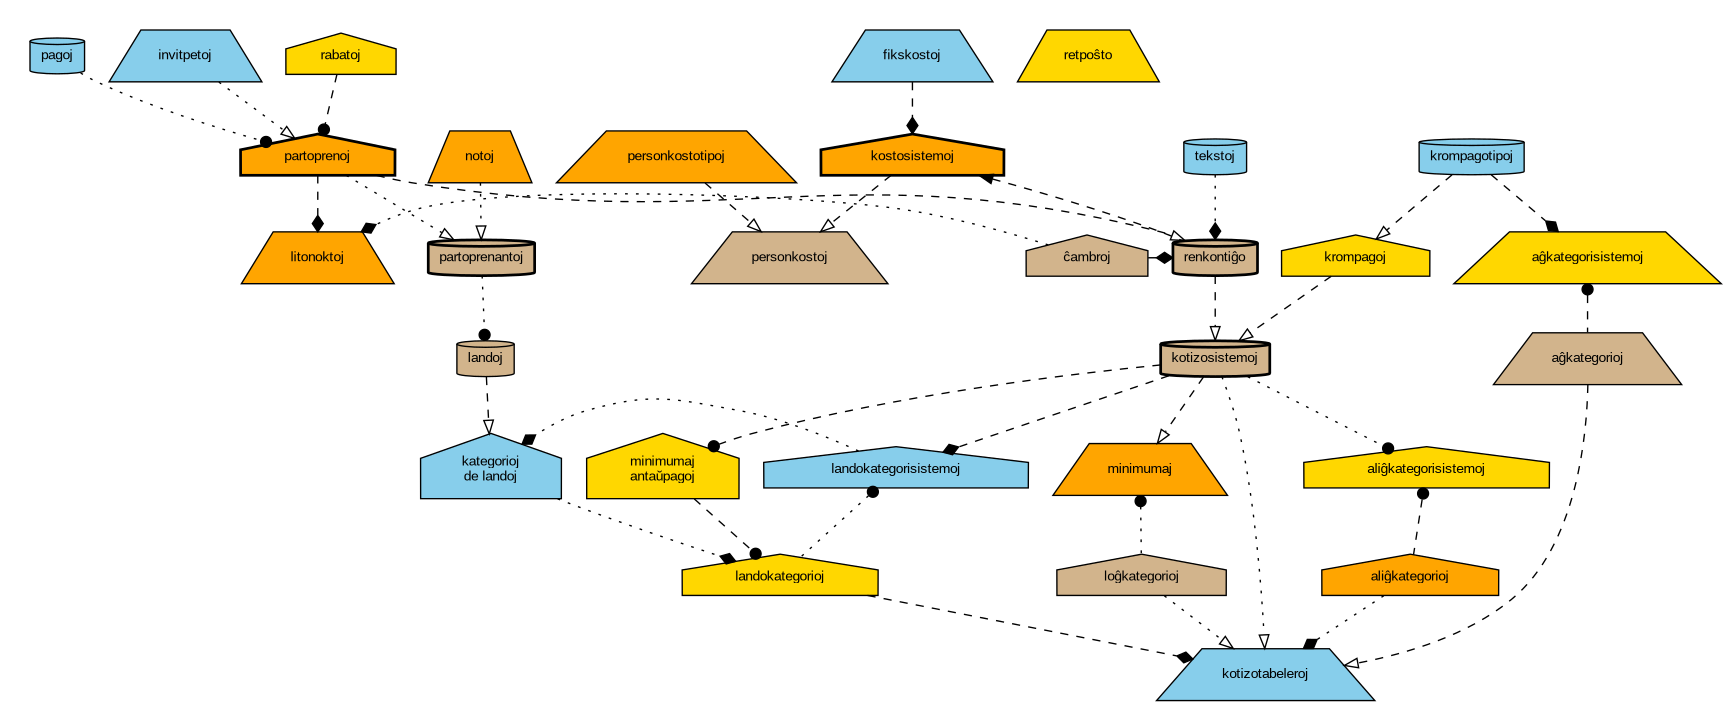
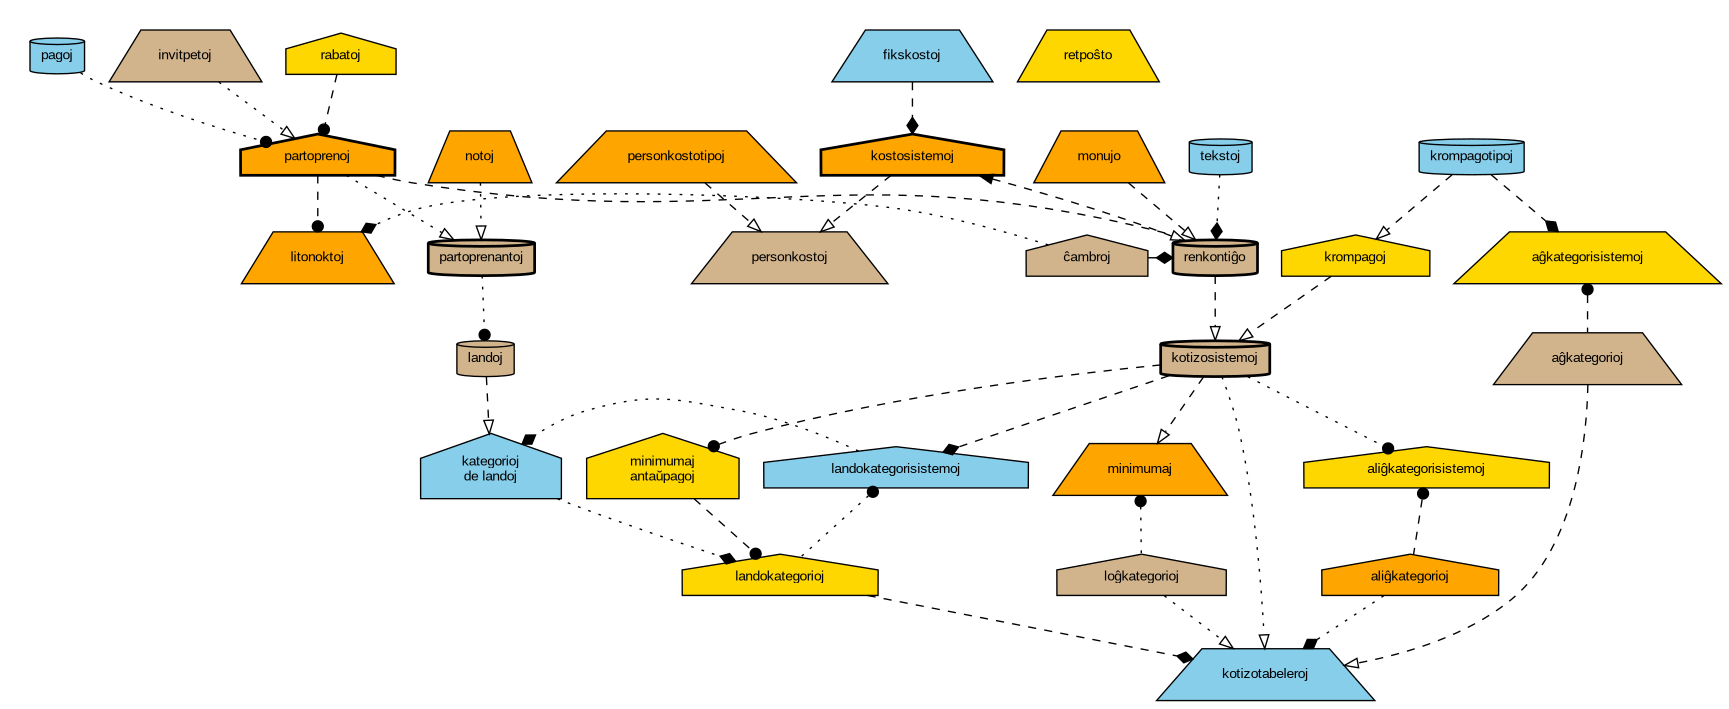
(185, 56) -> (185, 56)
none -> (1099, 157)
(318, 195) -> (318, 198)
